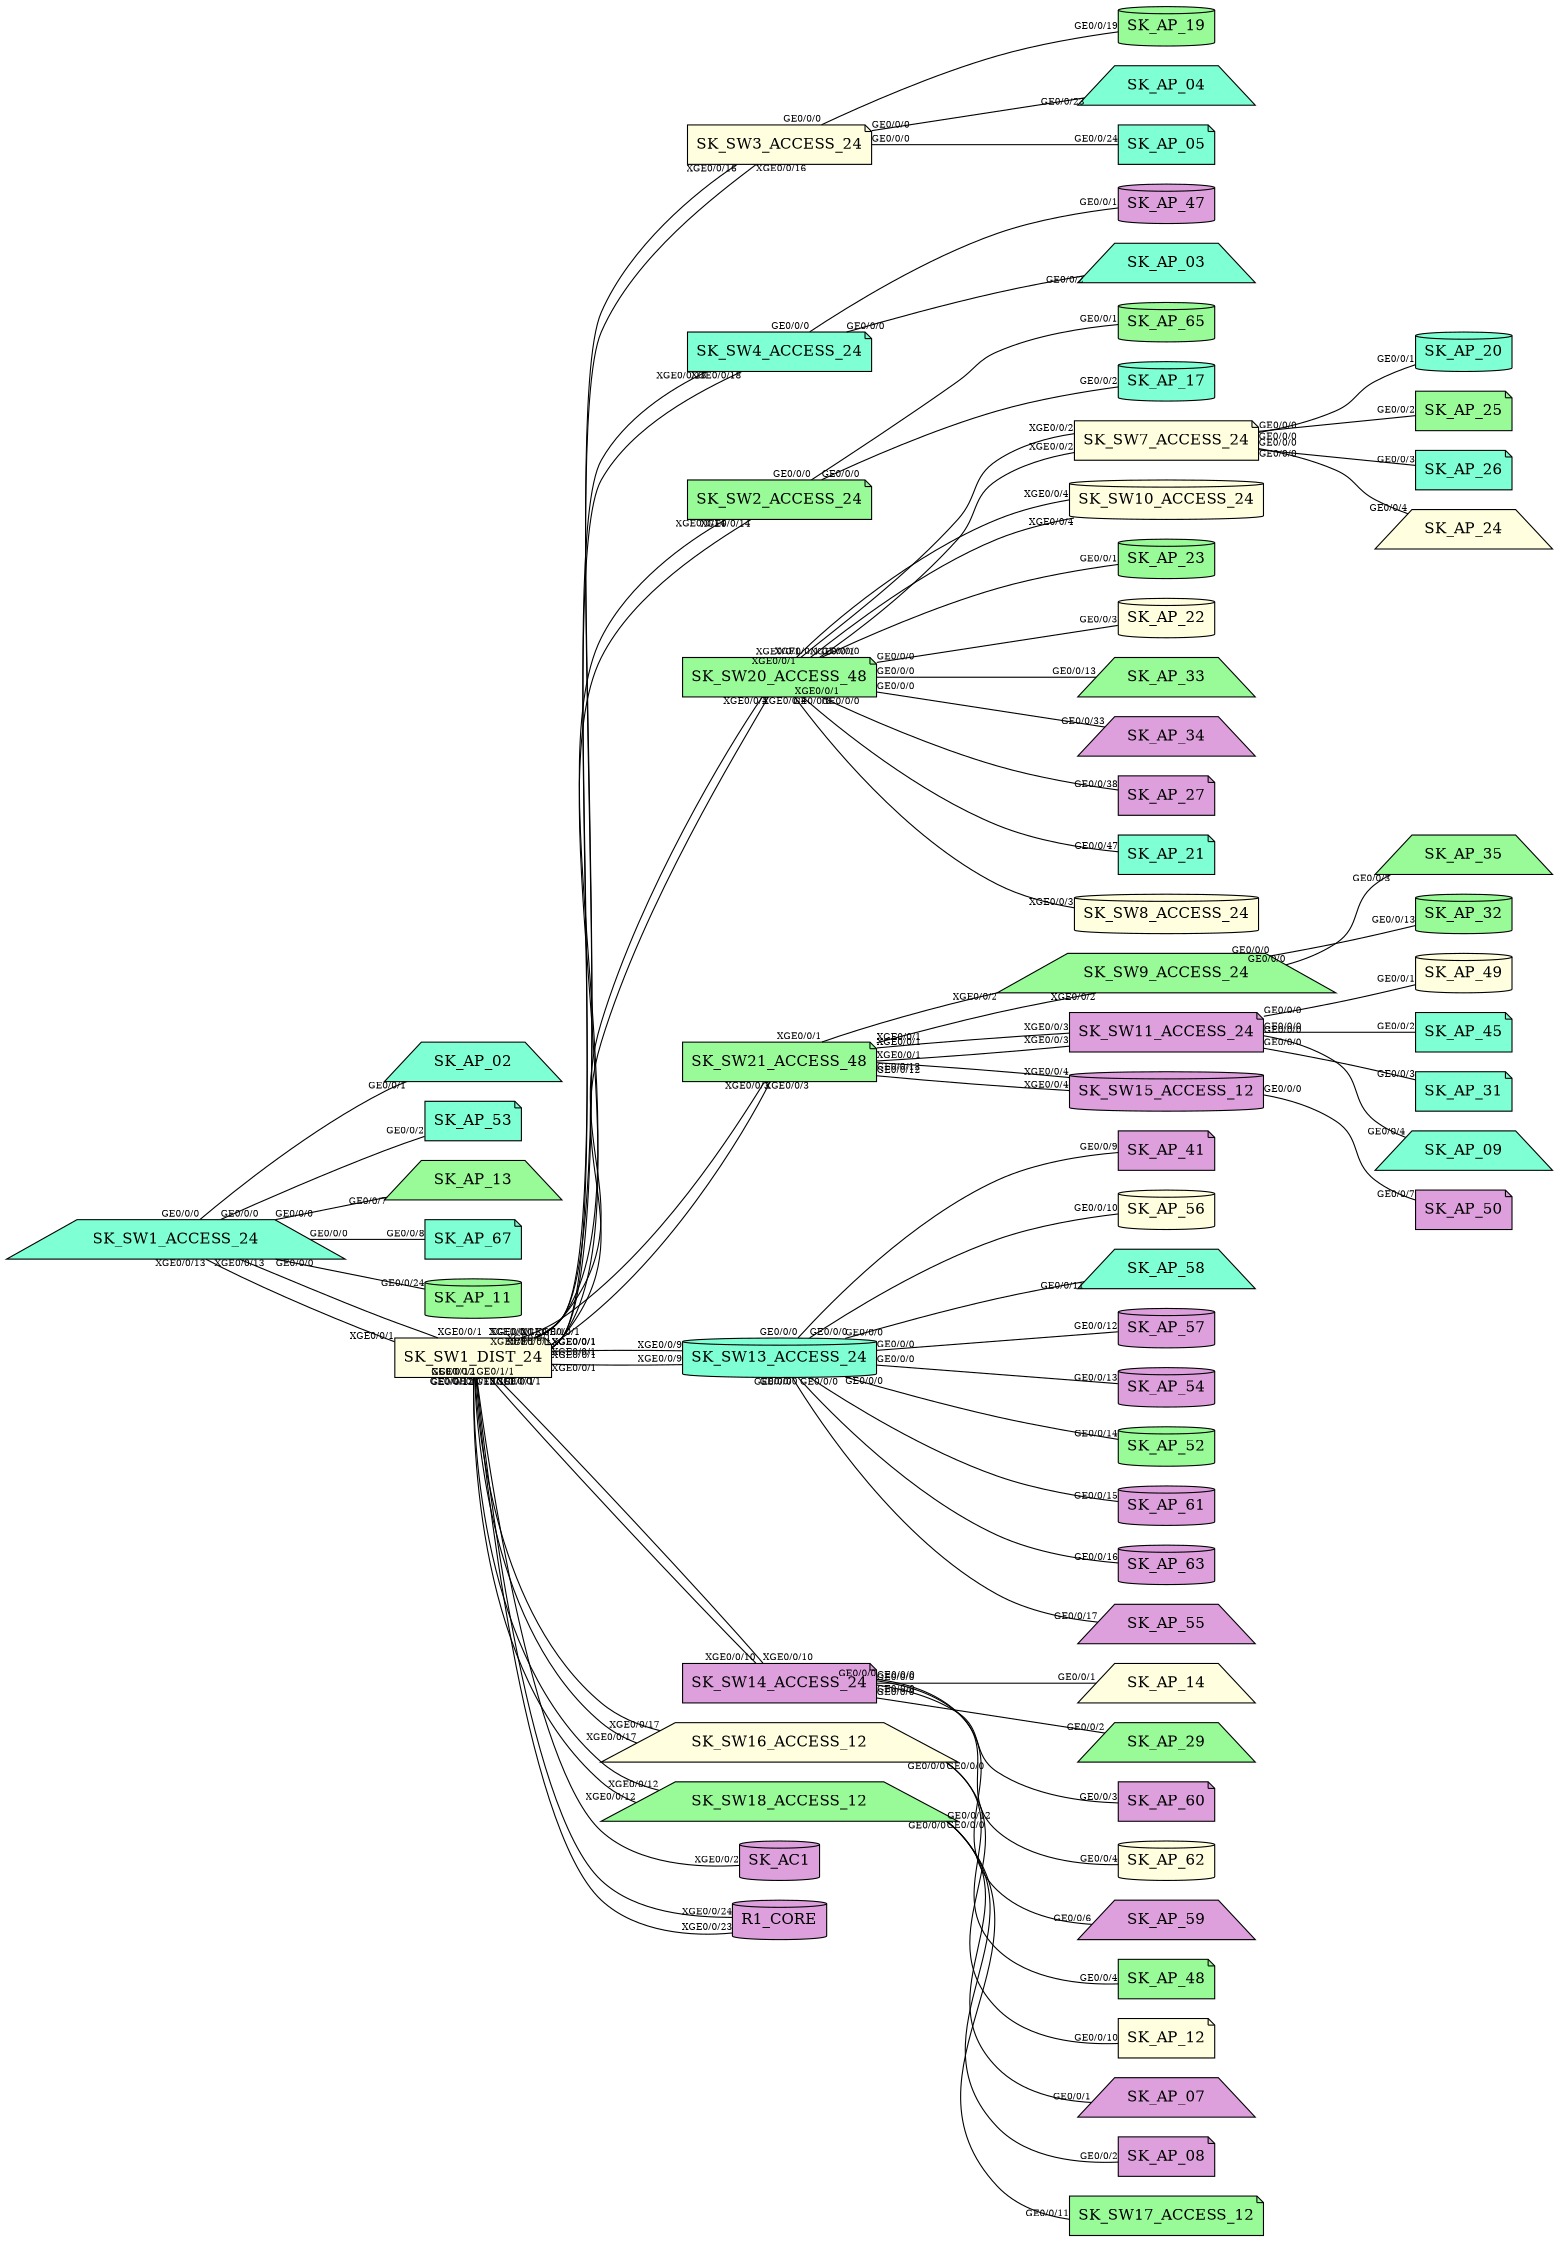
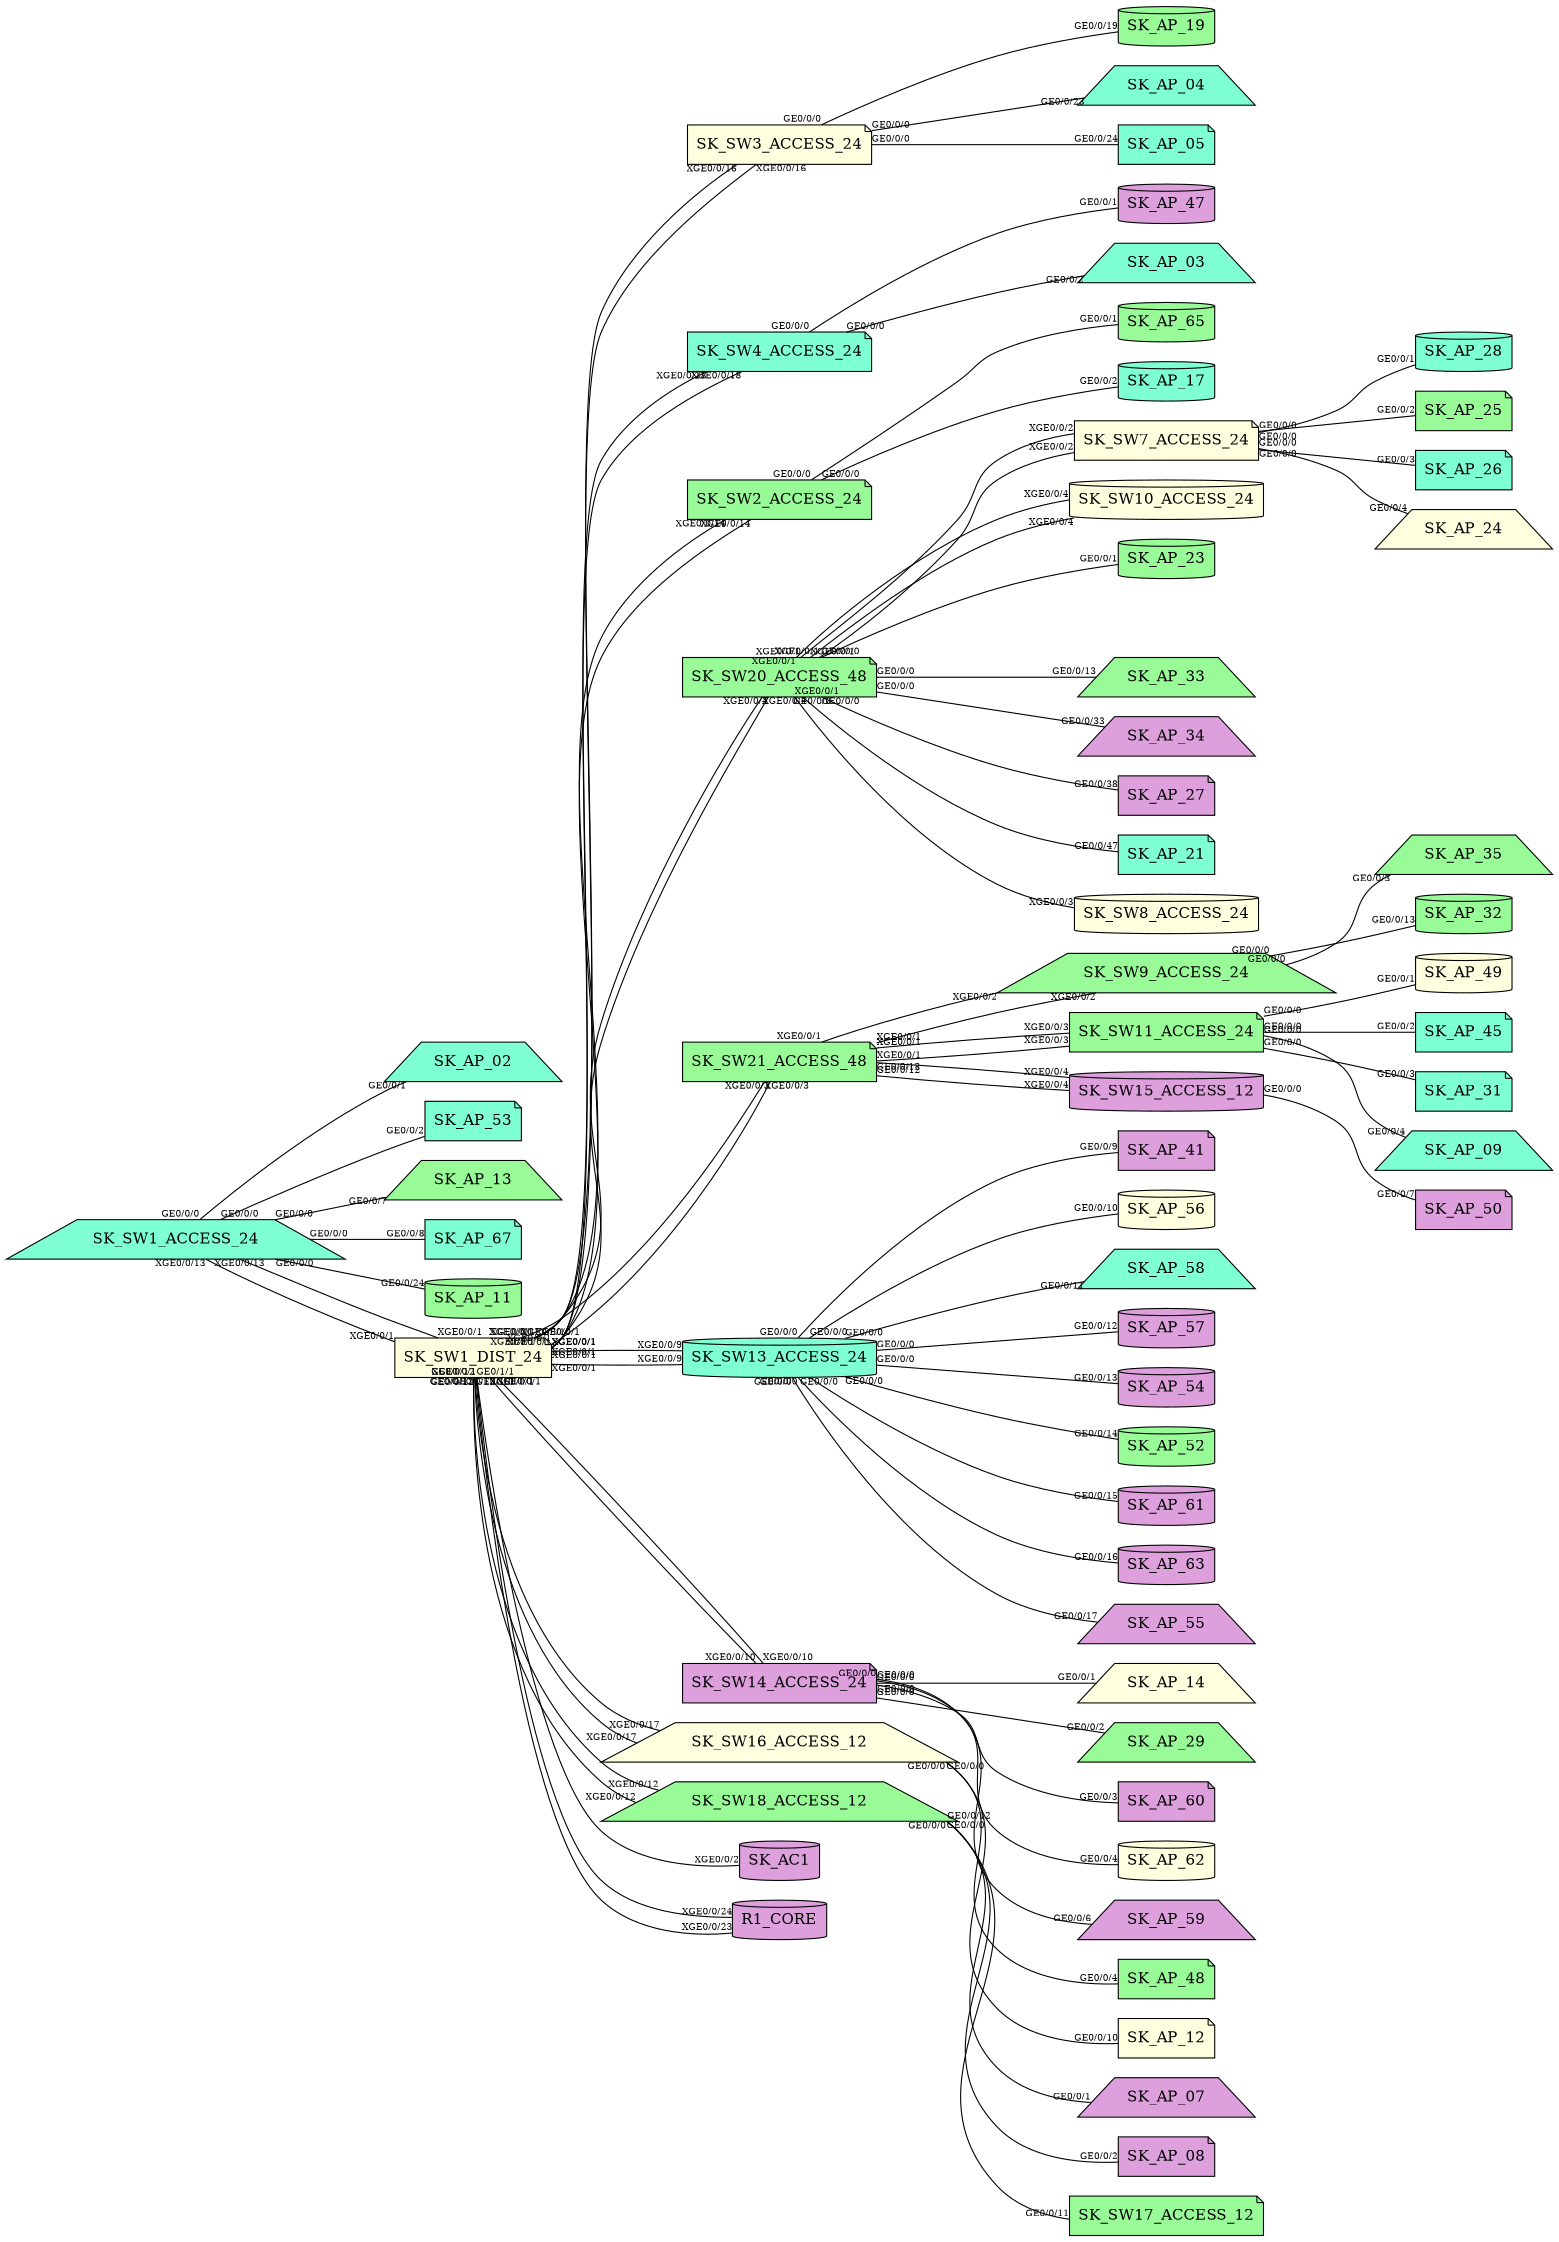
(1464, 352) -> (1464, 352)
(1167, 618) -> none
(1167, 1032) -> (1167, 1032)
